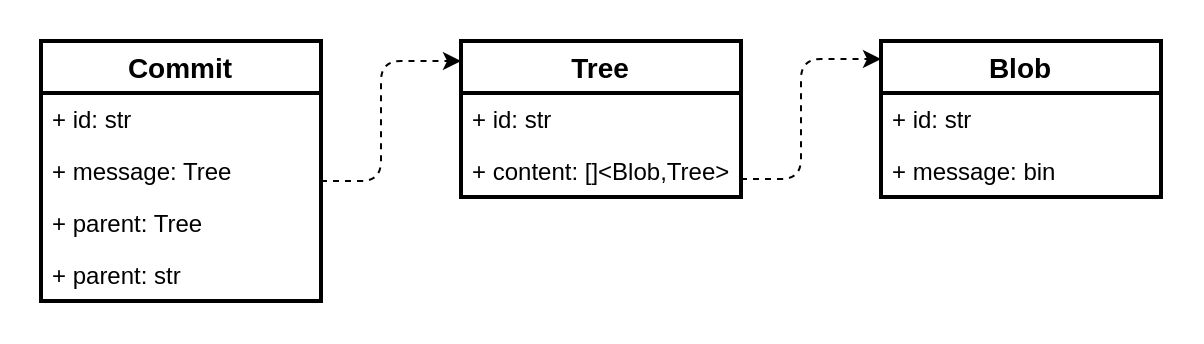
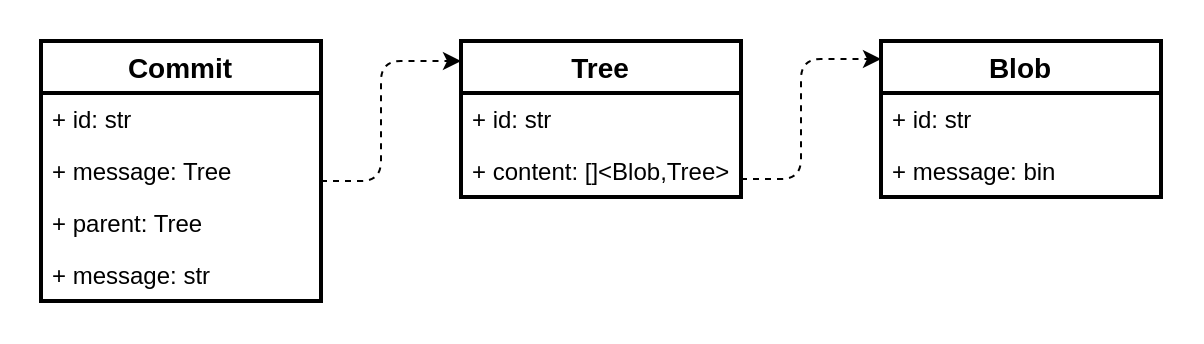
(130, 276) -> (137, 276)
